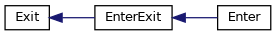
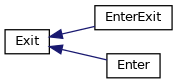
(201, 18) -> (84, 55)
